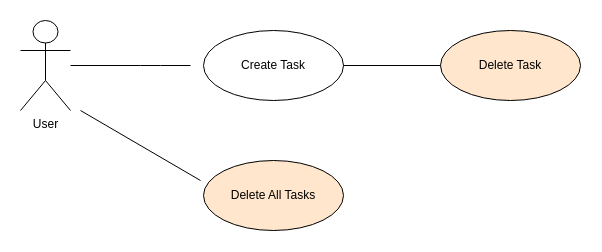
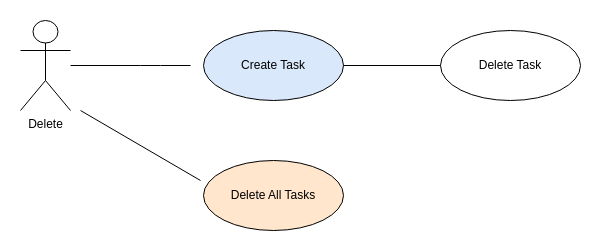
(274, 66) -> (274, 66)
(511, 66) -> (511, 66)
(46, 125) -> (46, 125)
